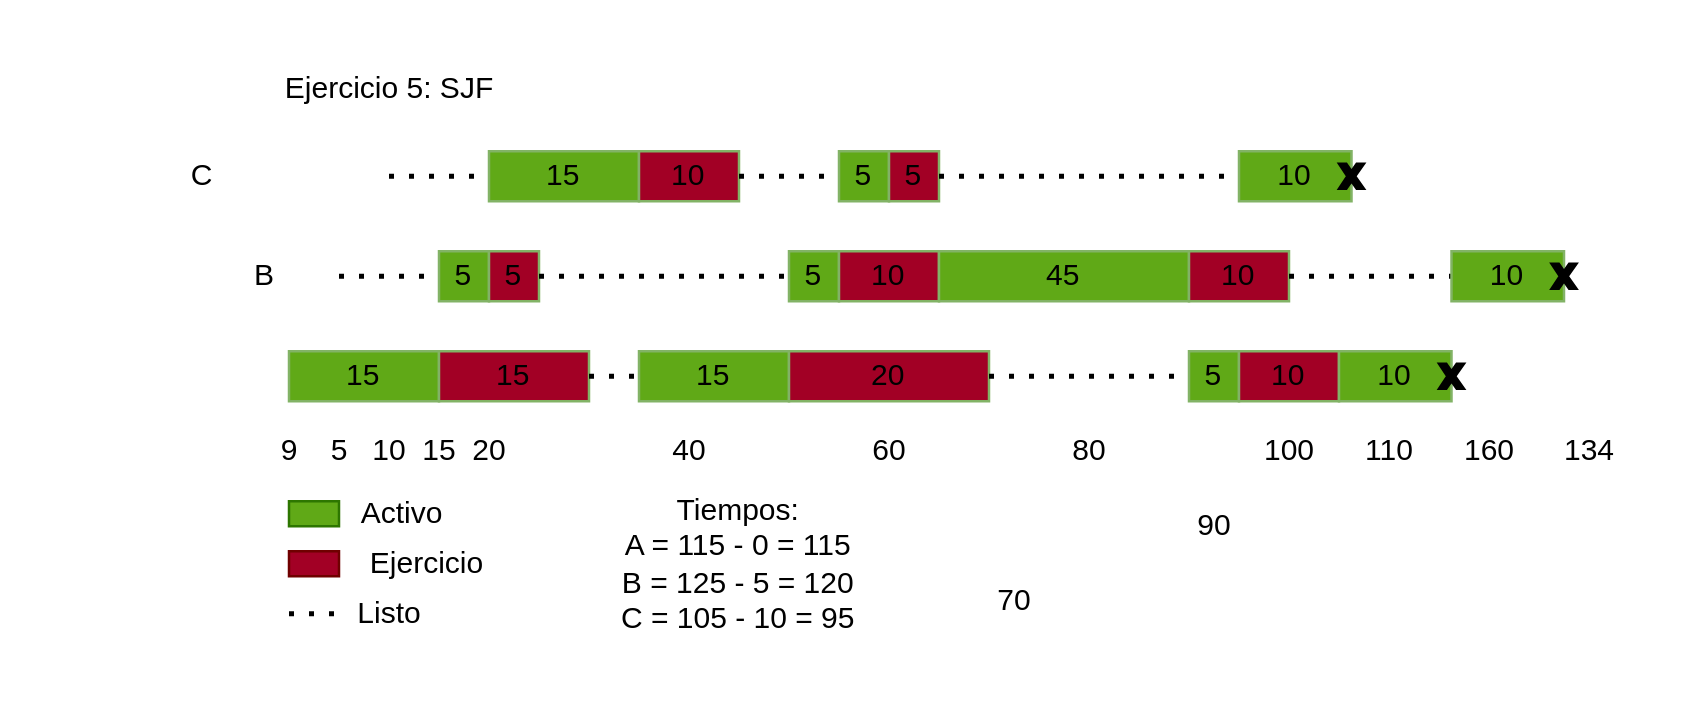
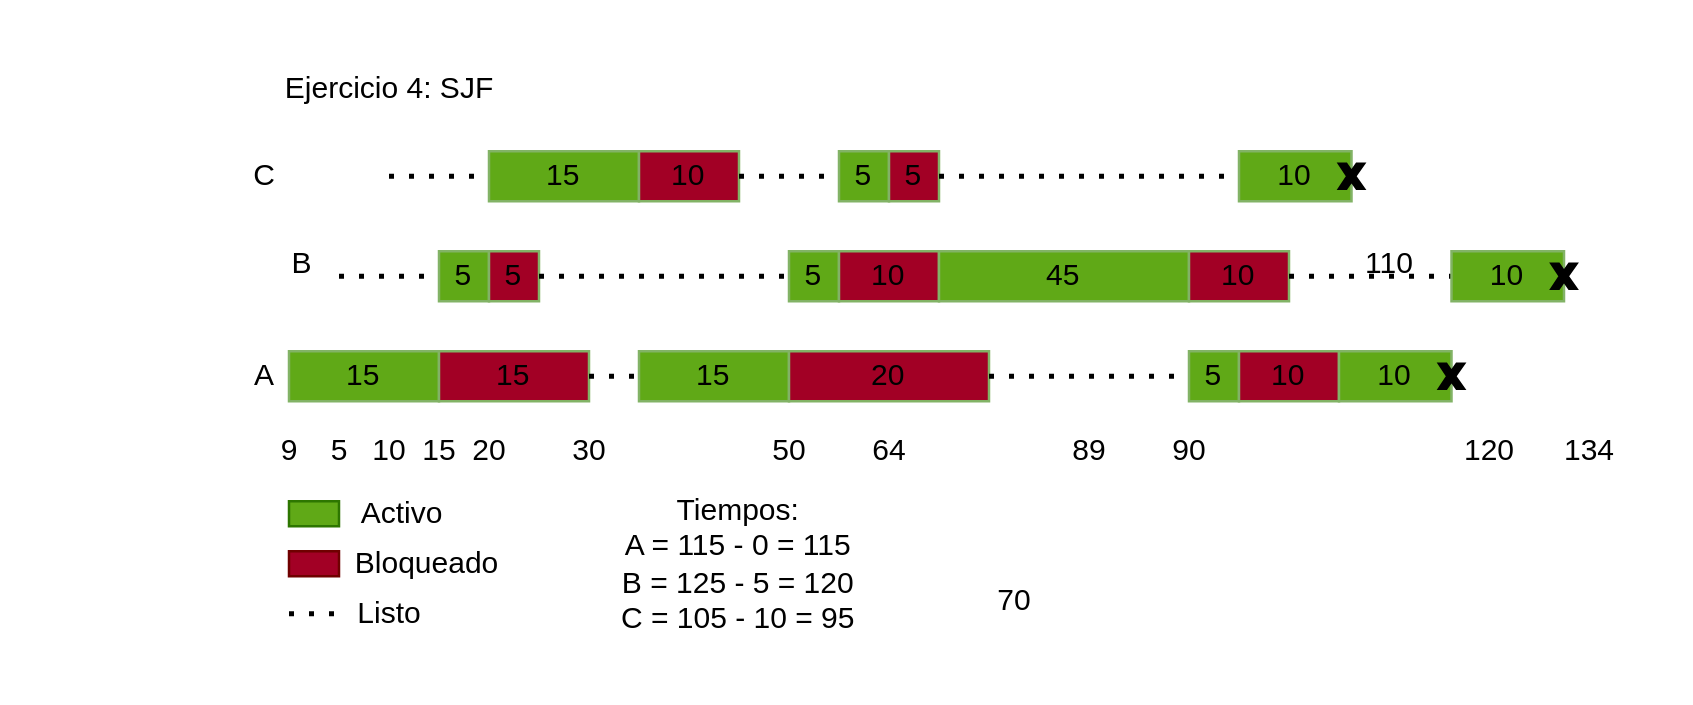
(290, 89) -> (290, 89)
(201, 176) -> (264, 176)
(264, 276) -> (301, 264)
none -> (264, 376)
none -> (589, 451)
(689, 451) -> none
none -> (789, 451)
(890, 451) -> (890, 451)
(1090, 451) -> (1090, 451)
(1289, 451) -> none
(1389, 451) -> (1389, 264)
(1490, 451) -> (1490, 451)
(1214, 526) -> (1189, 451)
(428, 564) -> (428, 564)
